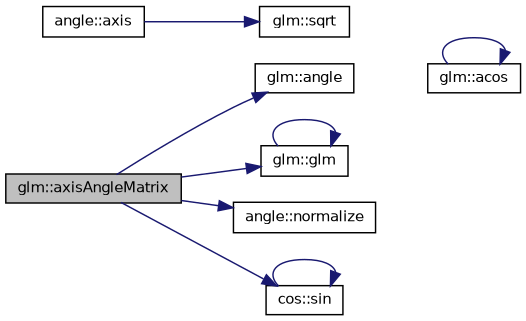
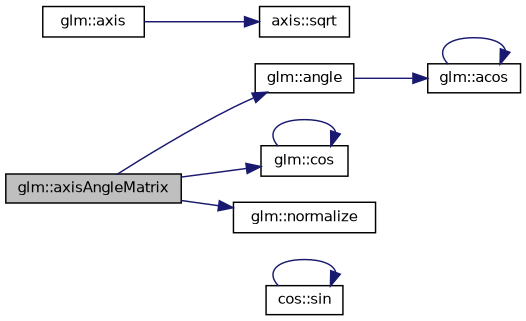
(94, 22) -> (94, 22)
(305, 22) -> (305, 22)
none -> (383, 78)
(305, 161) -> (305, 161)
(305, 218) -> (305, 218)
(192, 241) -> none
